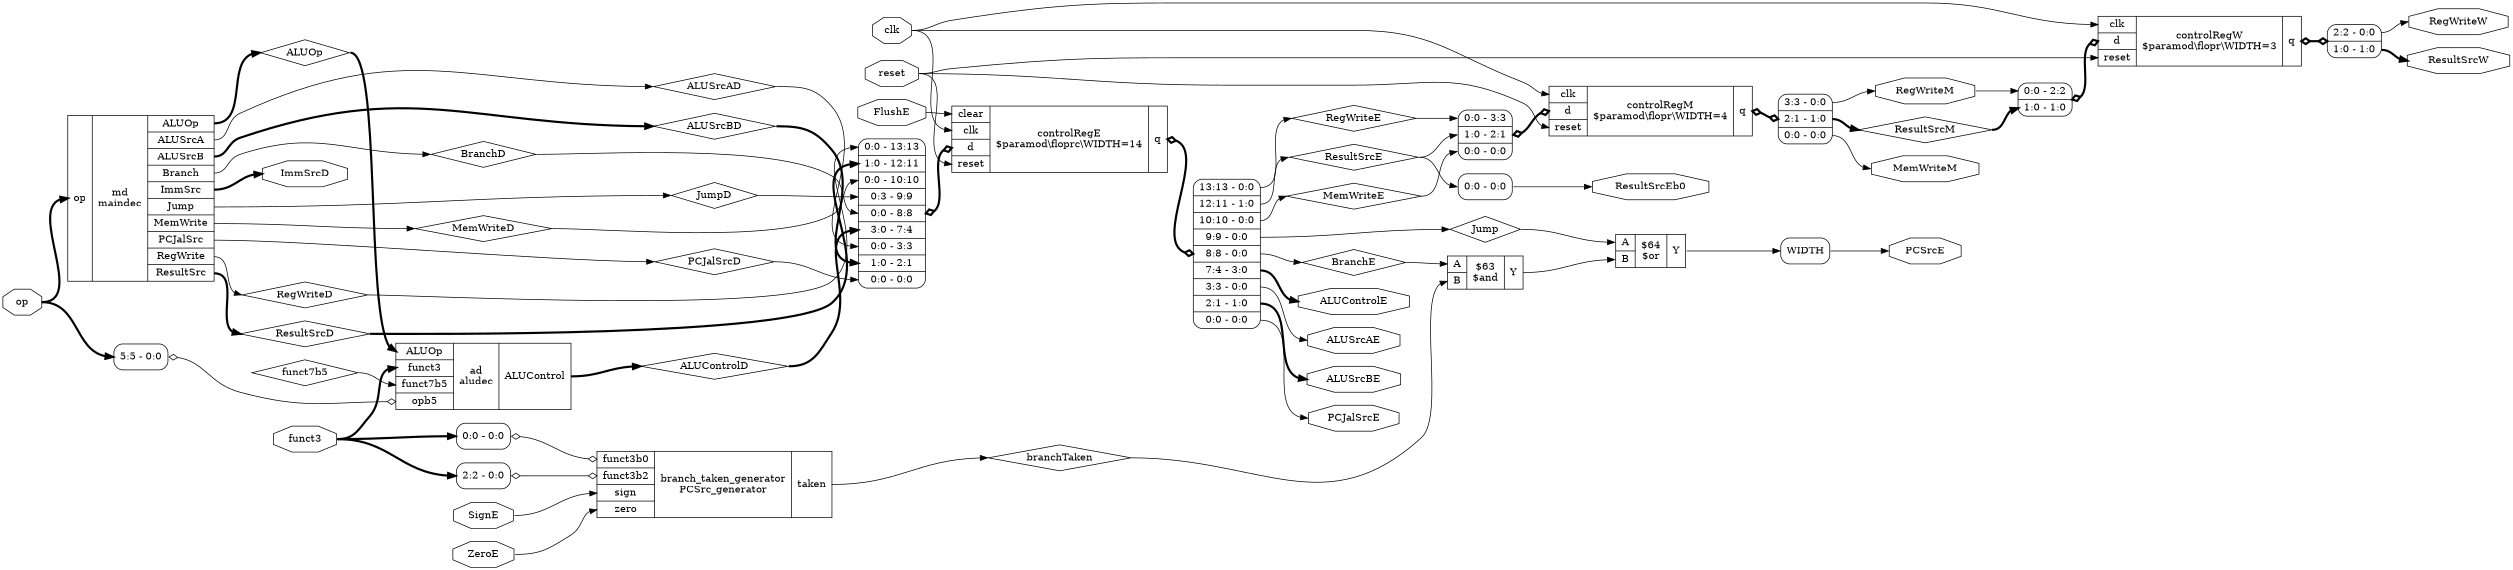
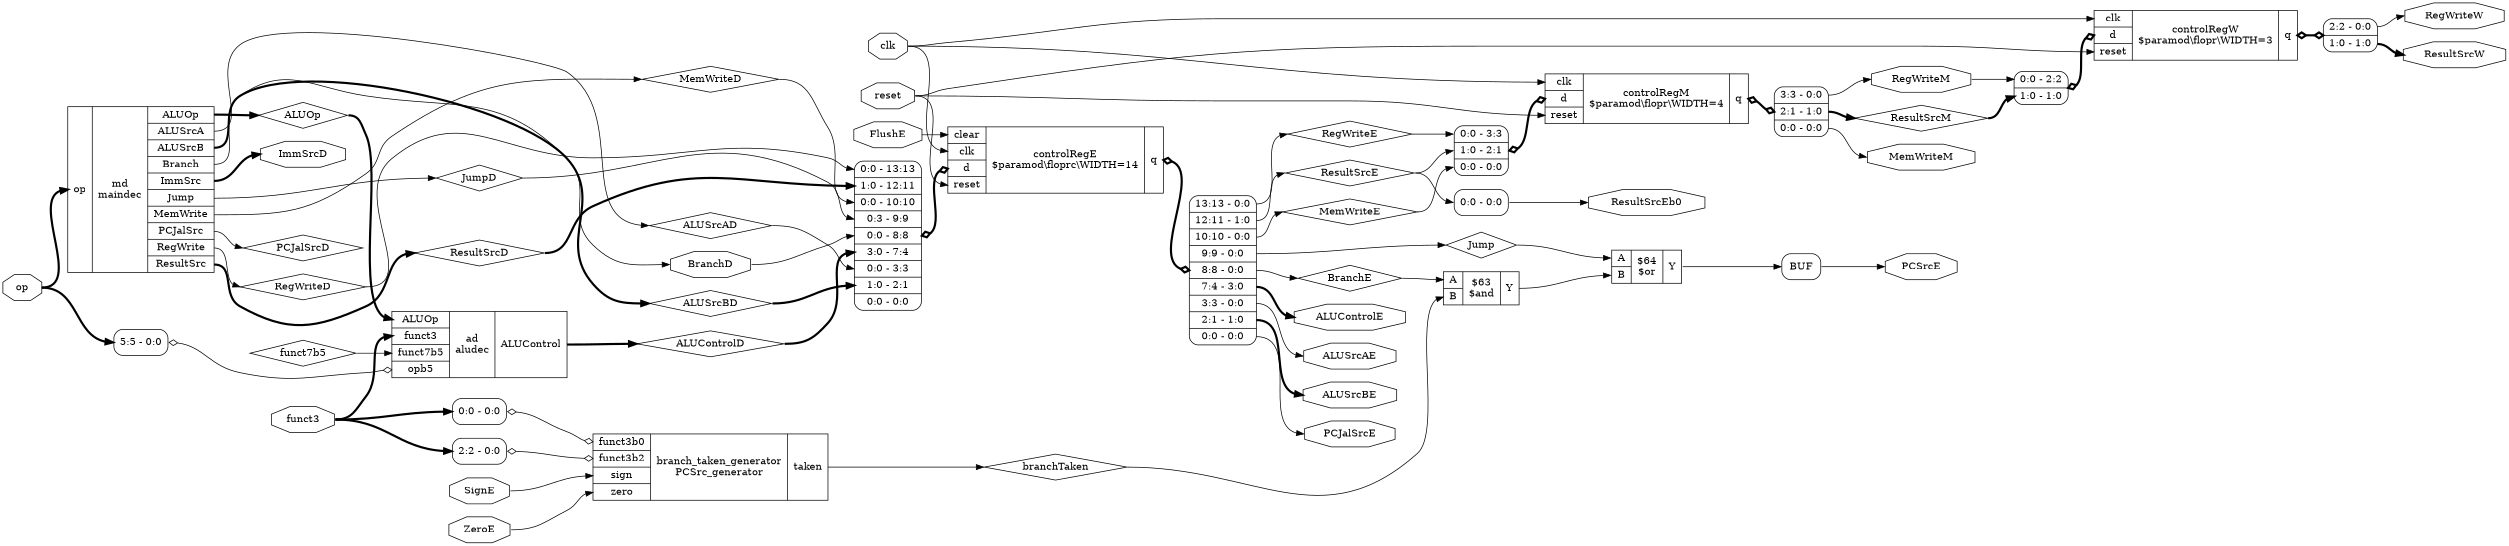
(483, 154) -> (710, 265)
(1805, 251) -> (1801, 267)
(813, 269) -> none
